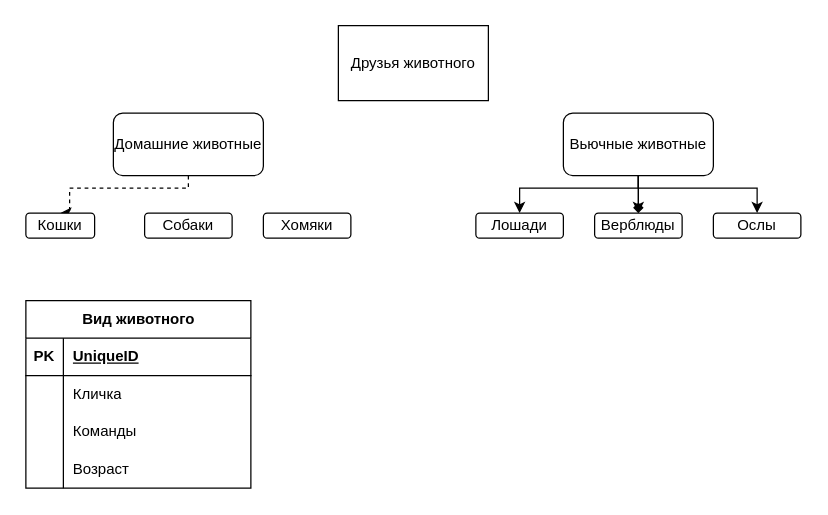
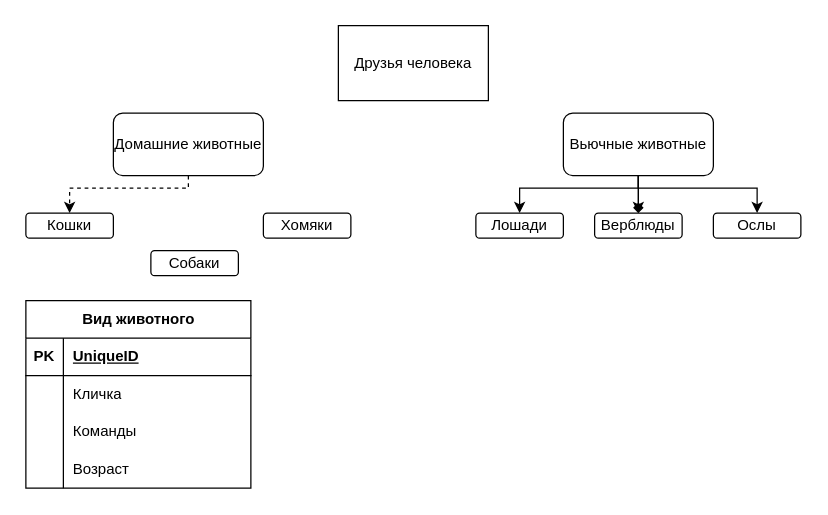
(413, 63) -> (413, 63)
(60, 226) -> (69, 226)
(188, 226) -> (194, 263)
